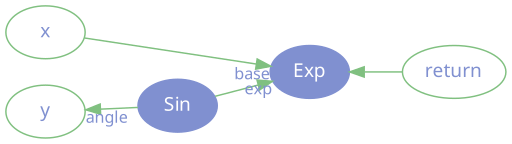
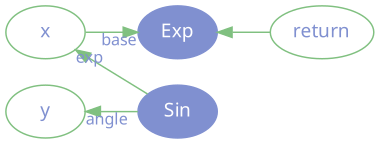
(237, 91) -> (118, 76)
